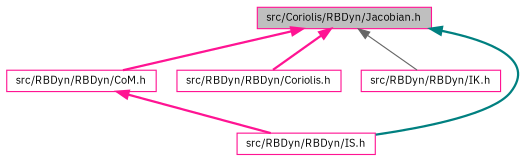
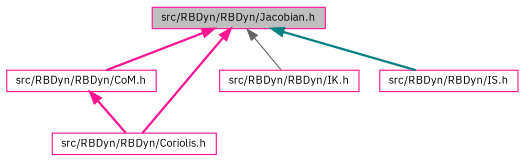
(344, 18) -> (239, 18)
(199, 114) -> (112, 117)
